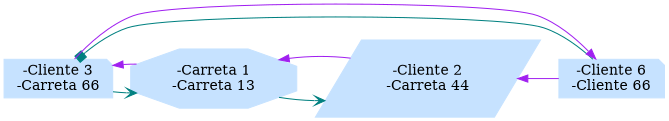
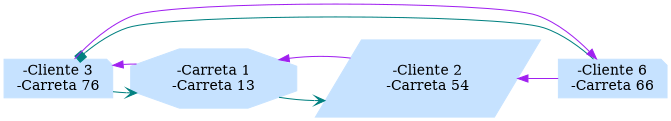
(58, 79) -> (58, 79)
(428, 79) -> (428, 79)
(612, 79) -> (613, 79)
